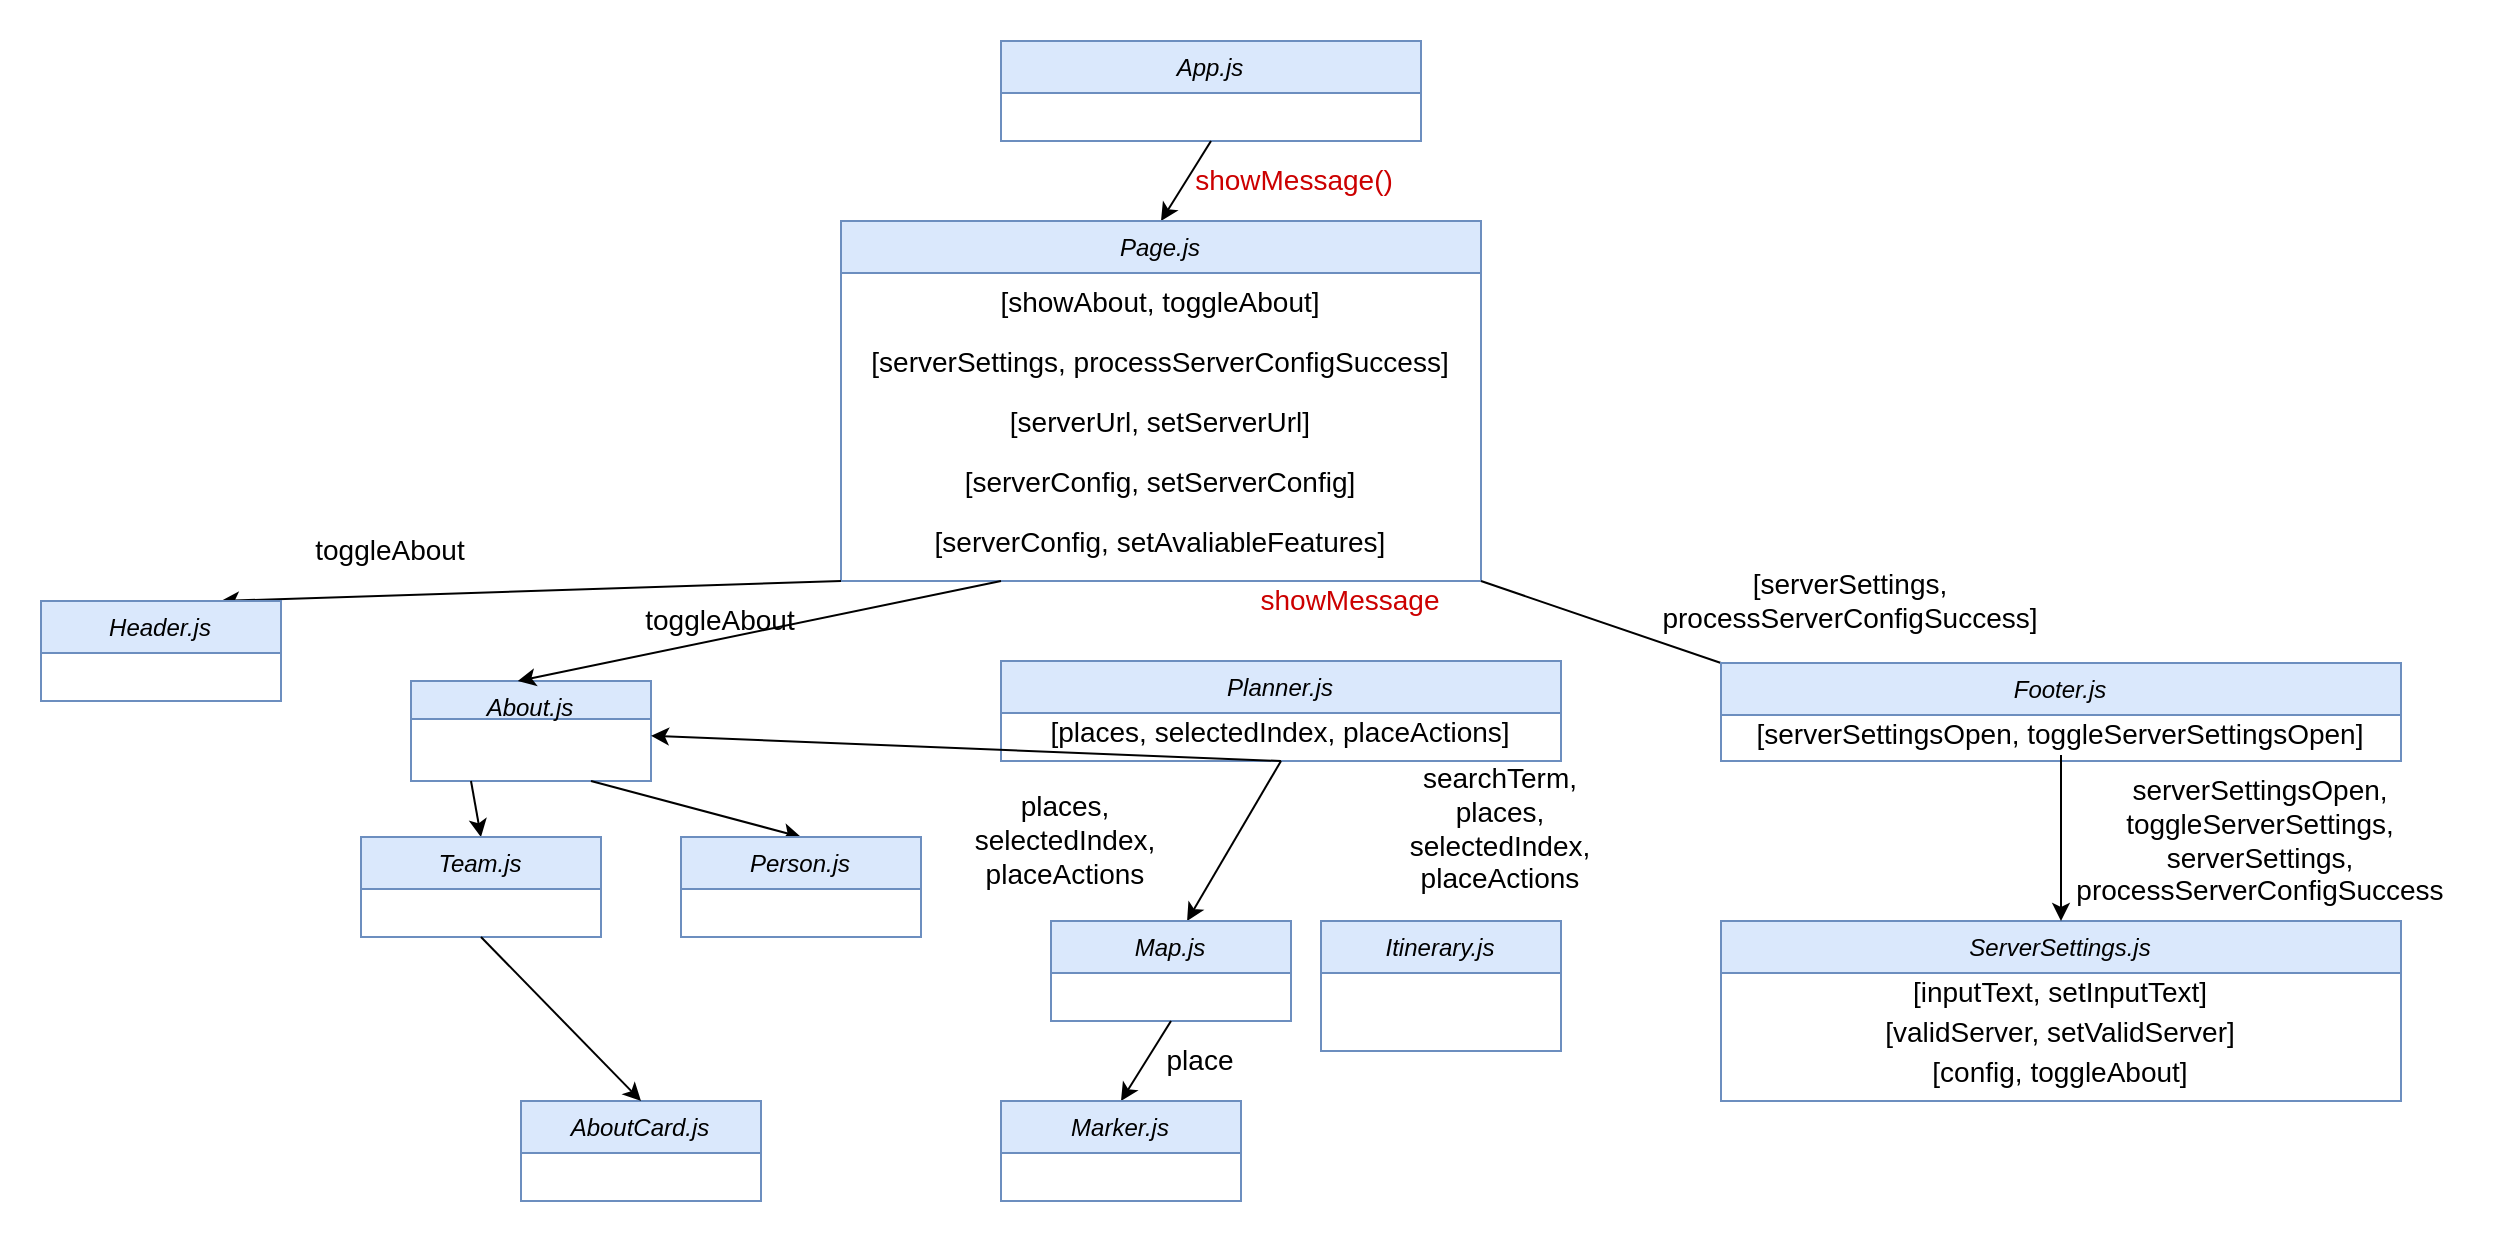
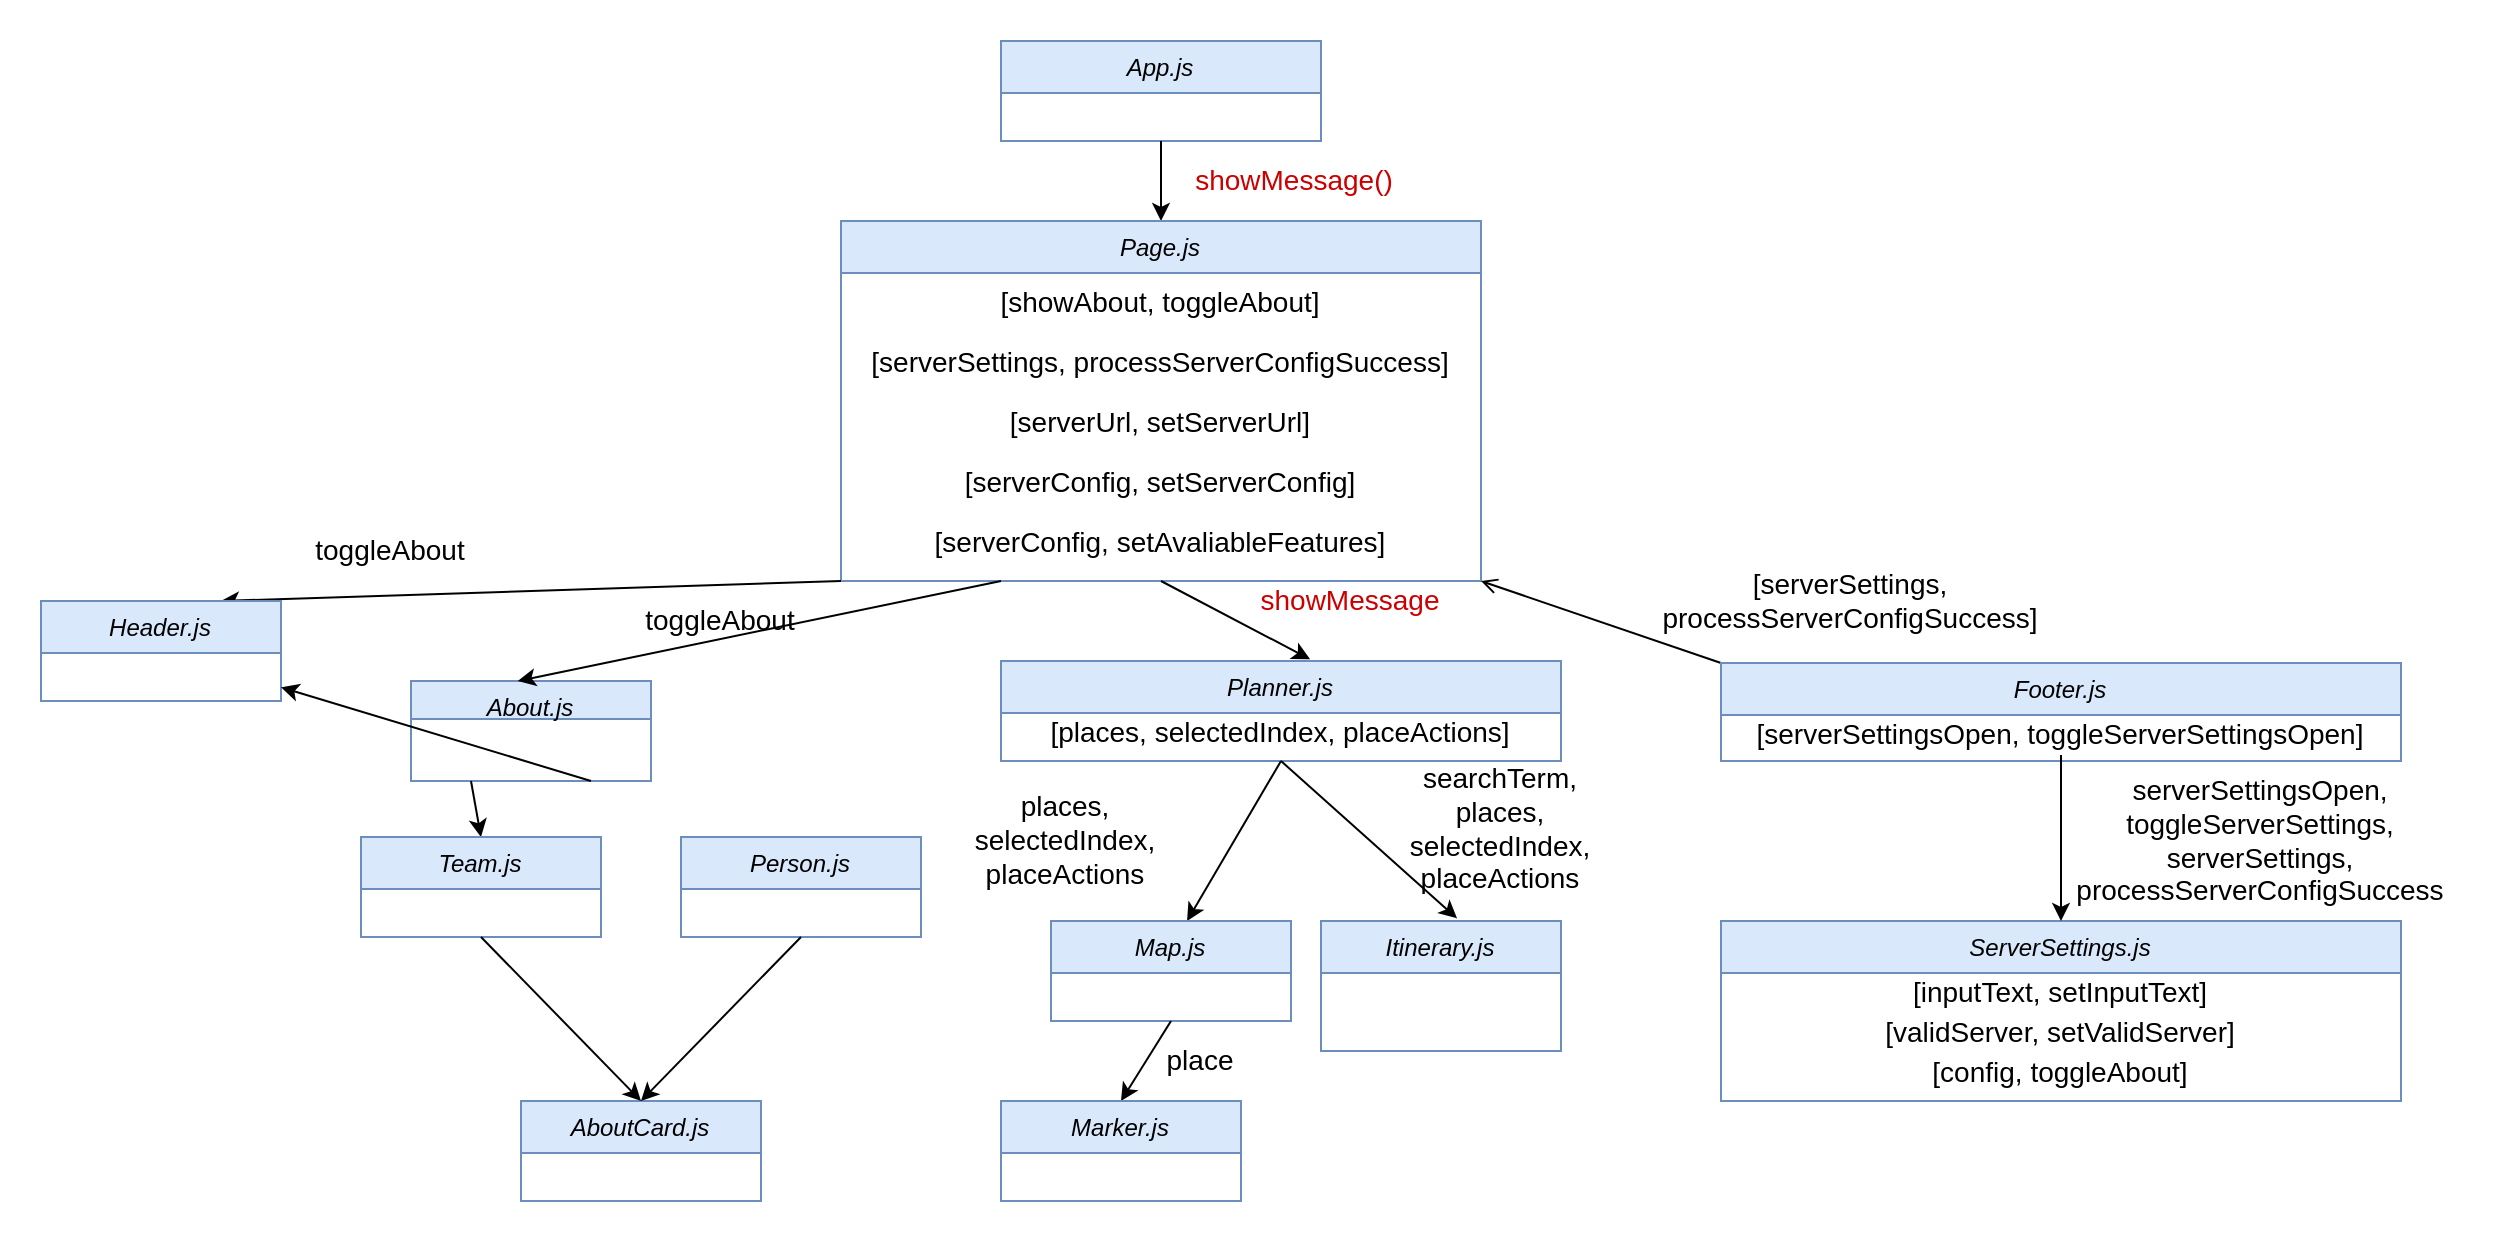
(1211, 91) -> (1161, 91)
(1488, 583) -> (1488, 583)
none -> (1233, 619)
(941, 747) -> (1366, 837)
(697, 809) -> (438, 735)
none -> (724, 1016)
